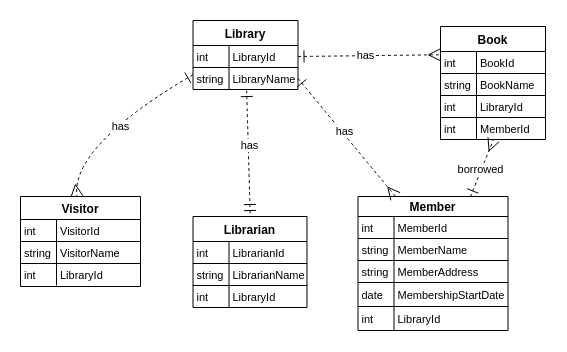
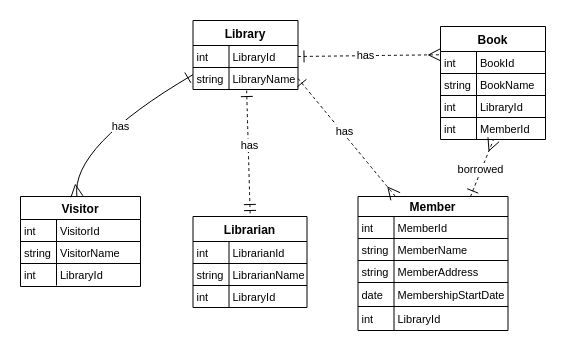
(159, 96) -> (159, 96)
